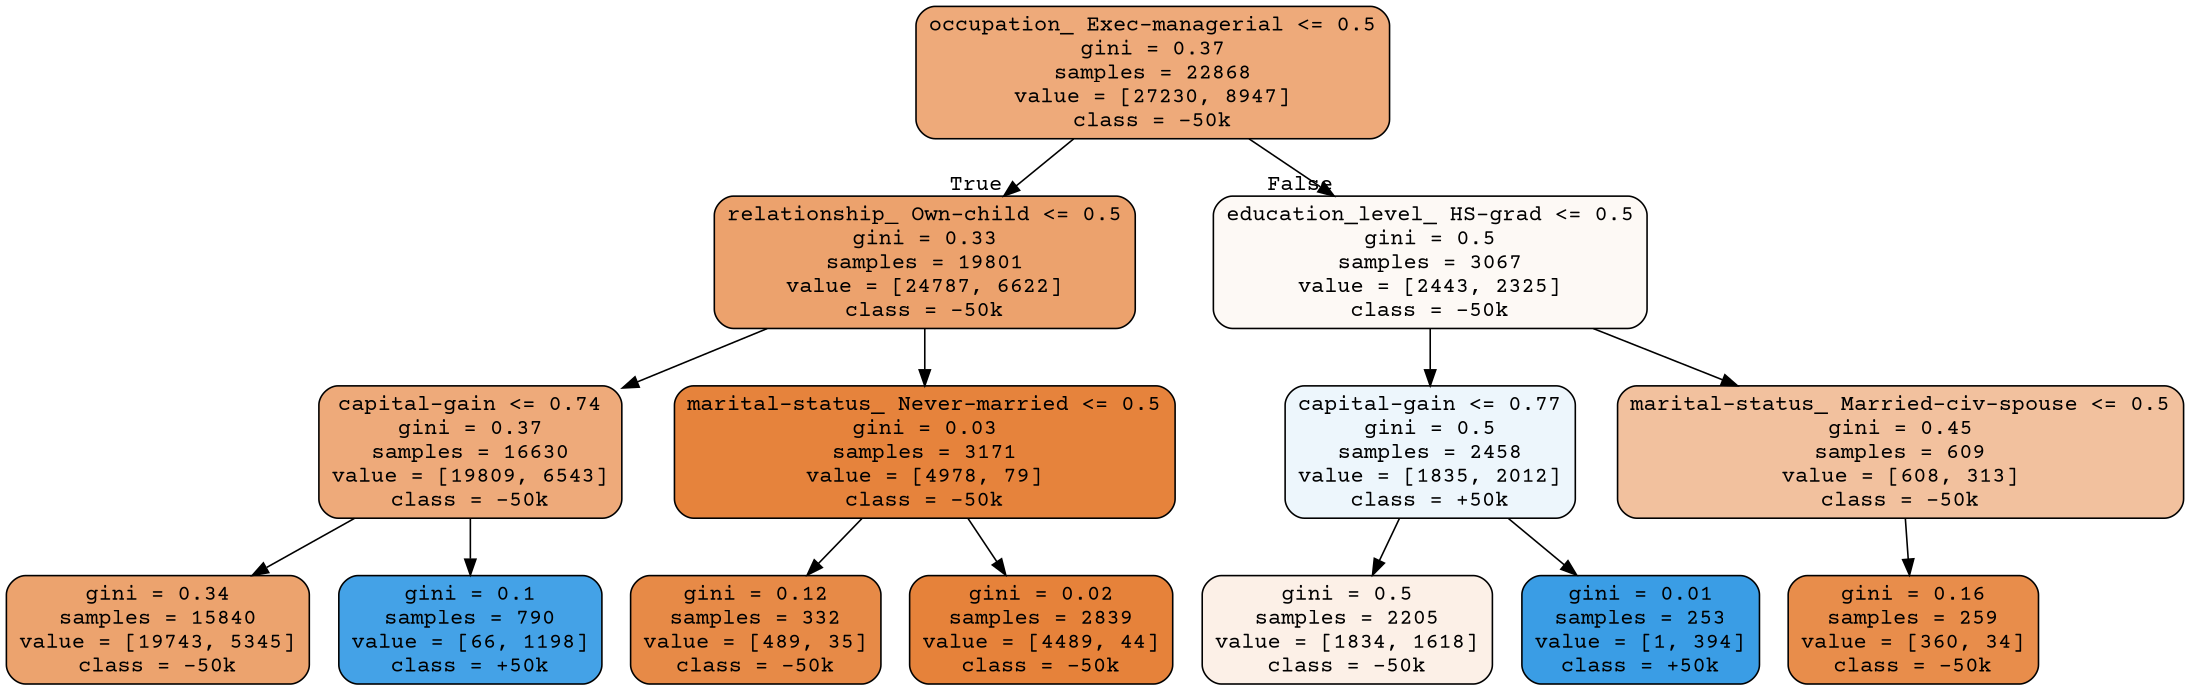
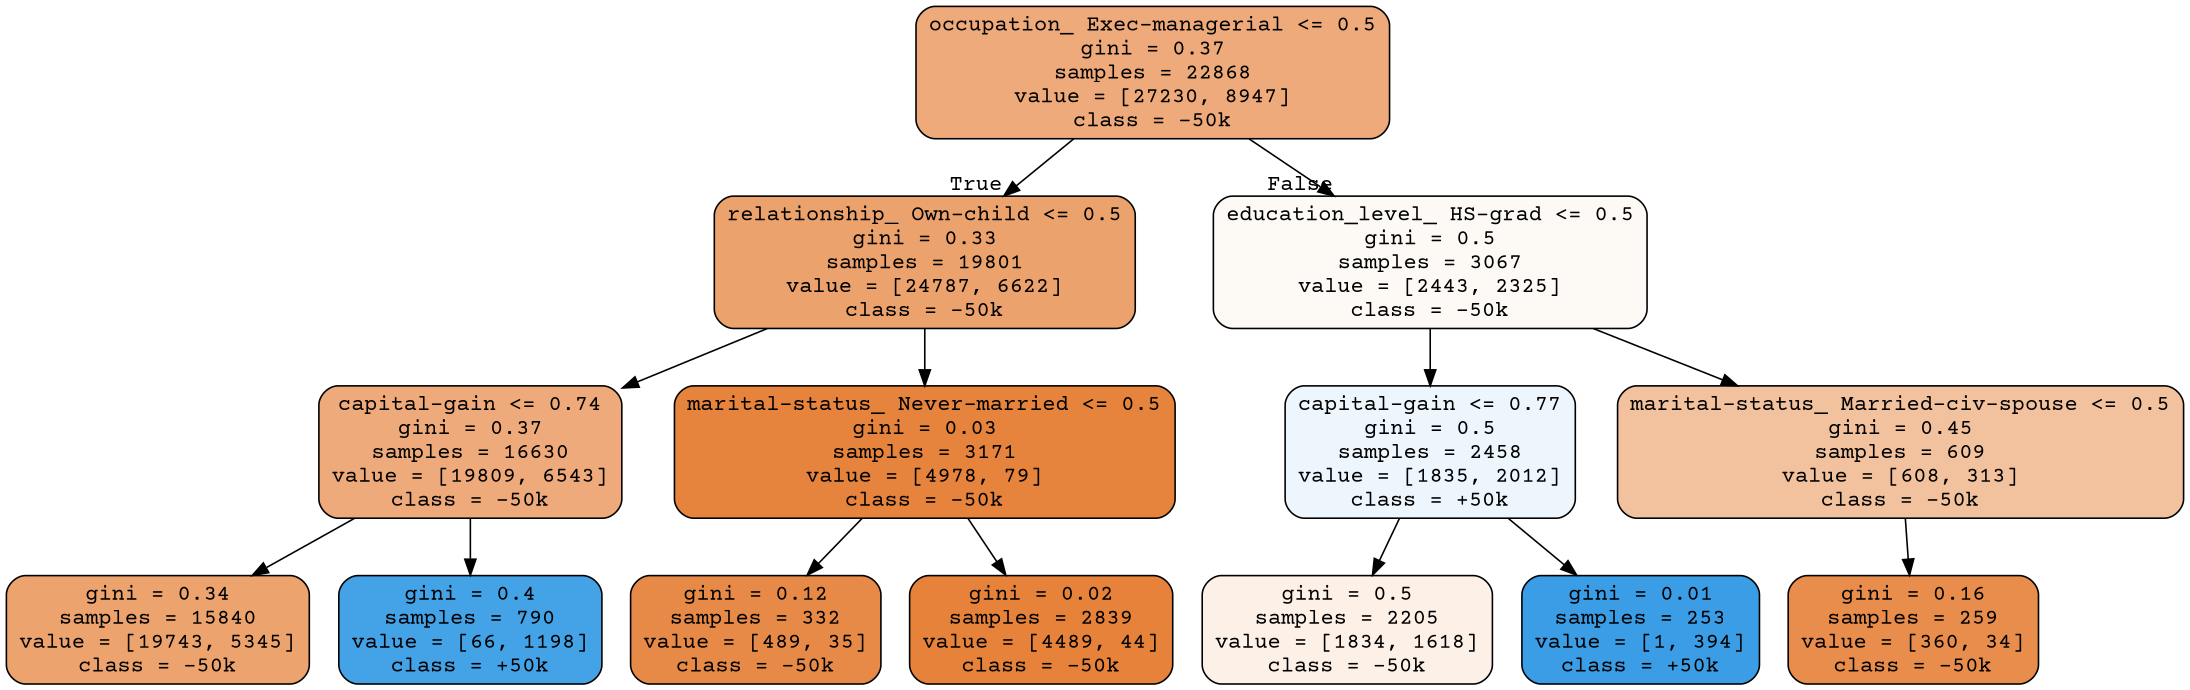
(470, 630) -> (470, 630)
